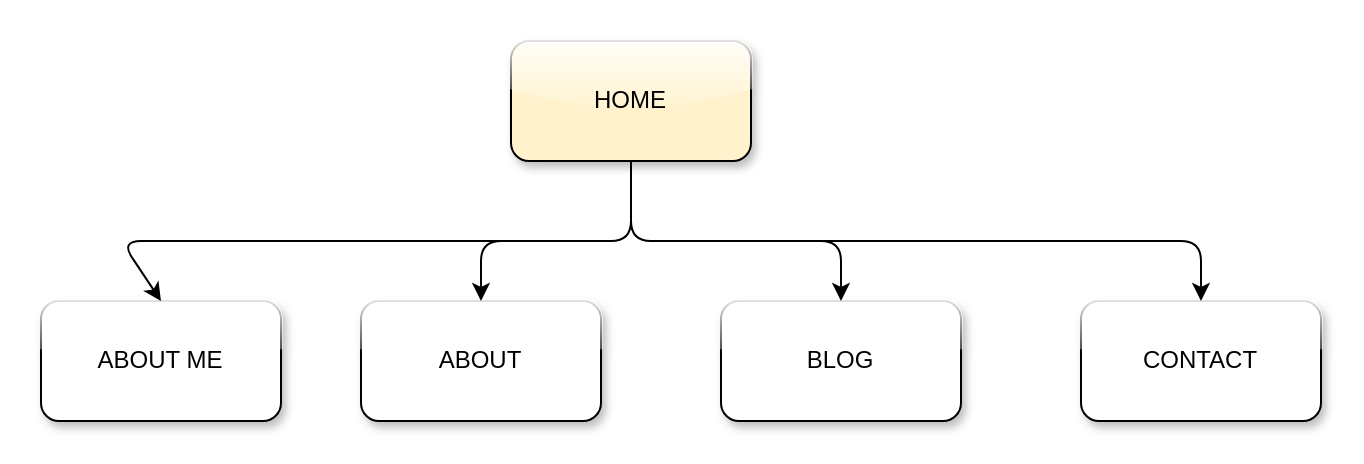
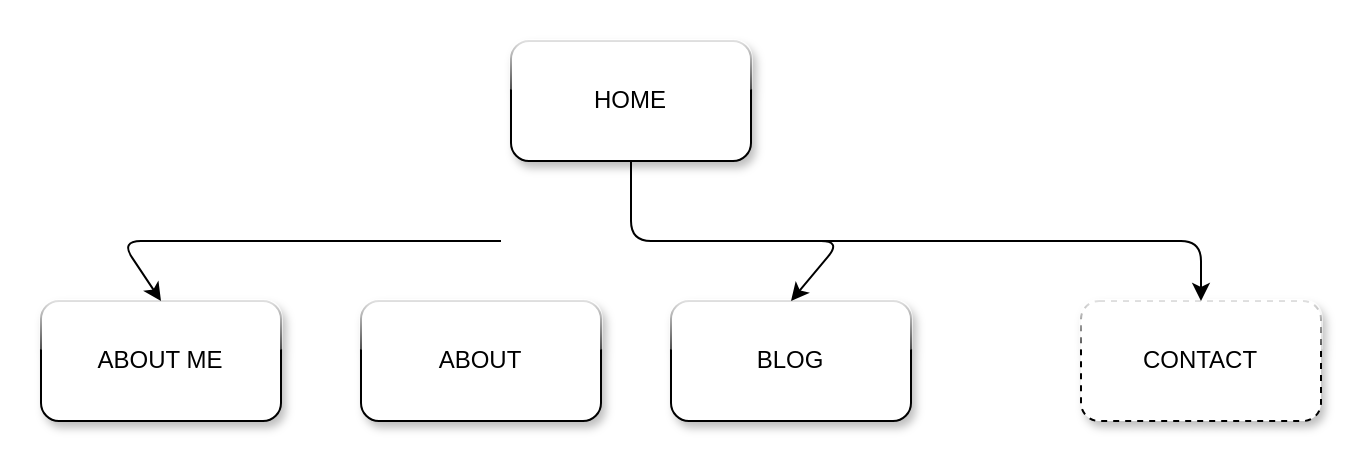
(631, 101) -> (631, 101)
(565, 241) -> none
(841, 361) -> (791, 361)
(1201, 361) -> (1201, 361)
